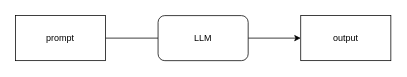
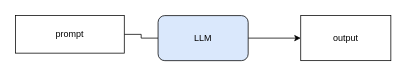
(60, 38) -> (70, 34)
(203, 38) -> (203, 38)
